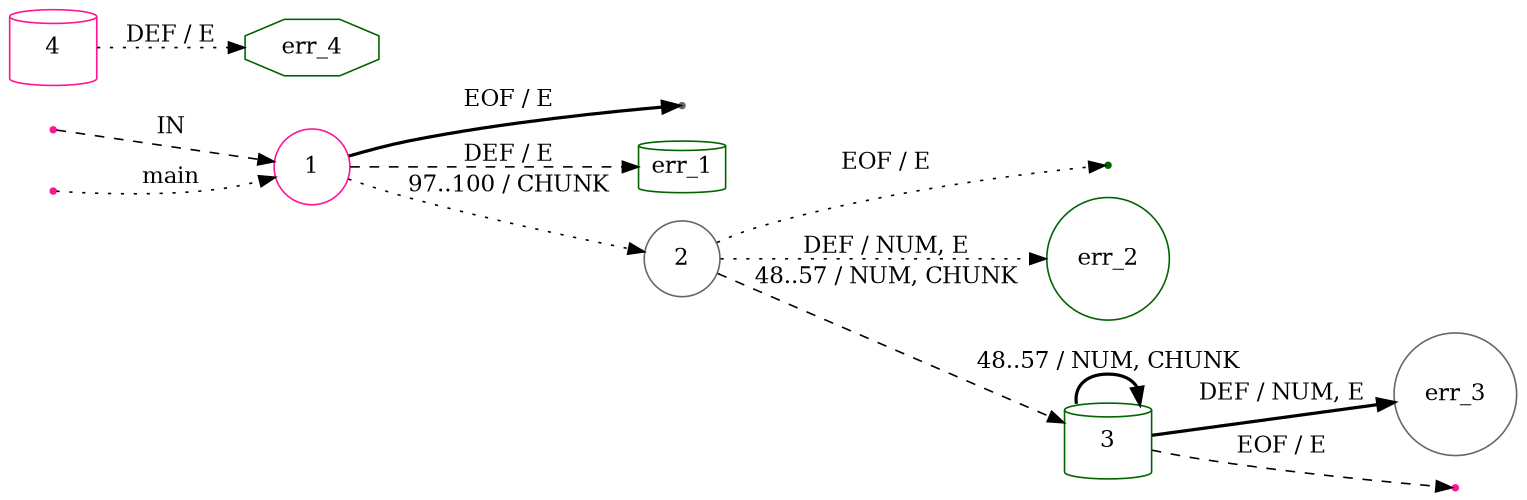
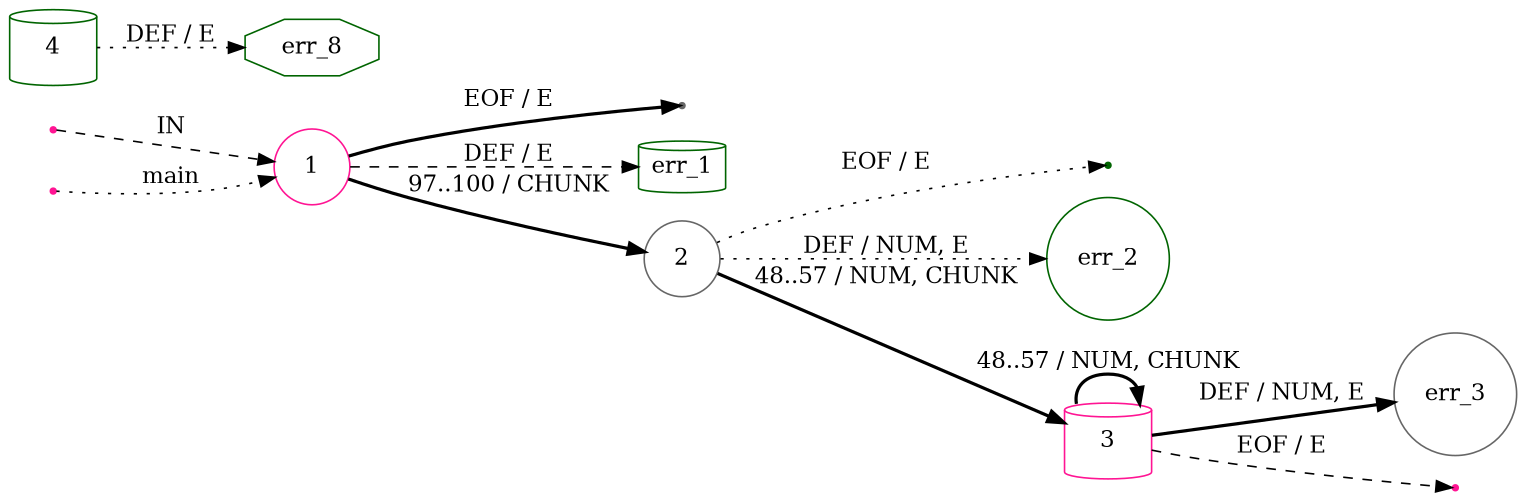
(53, 48) -> (53, 48)
(312, 48) -> (312, 48)
(487, 218) -> (487, 218)
(883, 345) -> (883, 345)
(1108, 441) -> (1108, 441)
